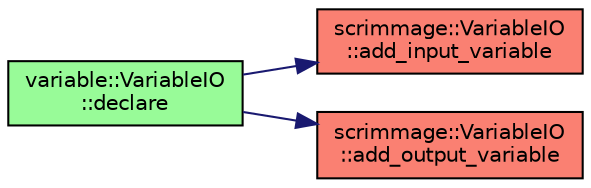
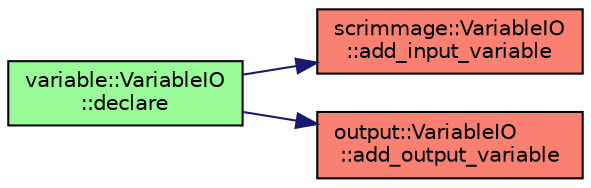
(450, 145) -> (450, 145)
